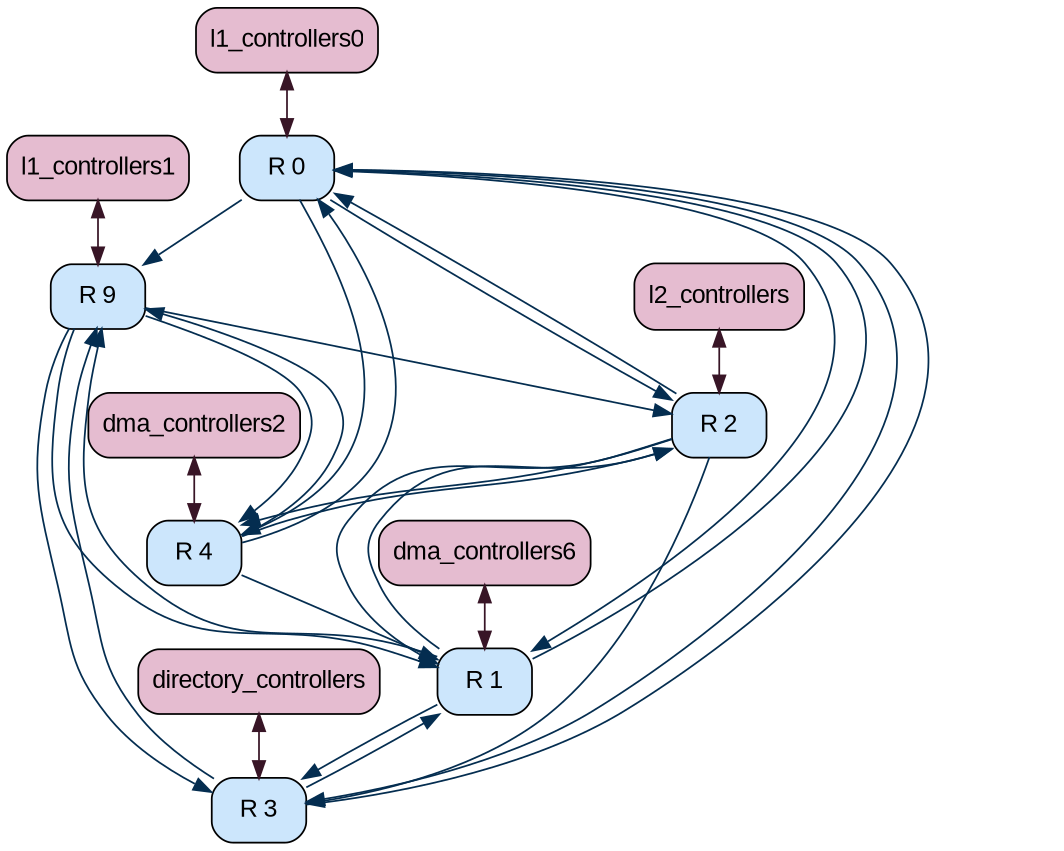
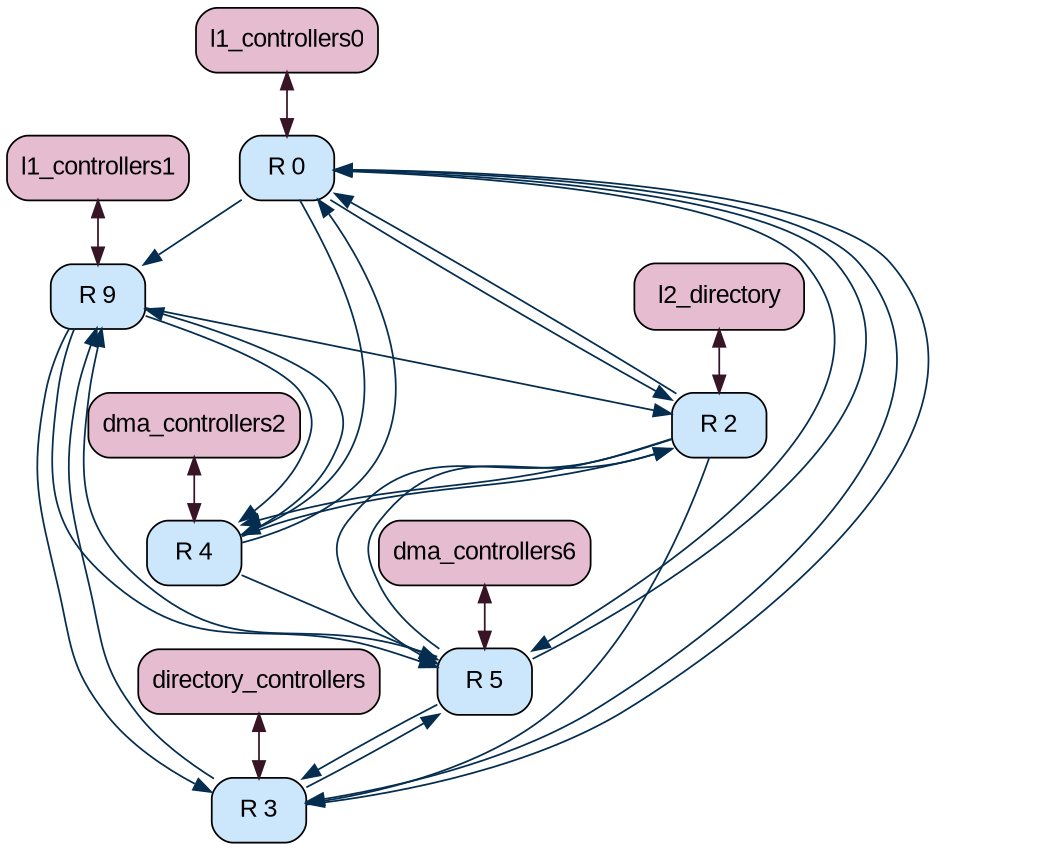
(719, 297) -> (719, 297)
(485, 682) -> (485, 682)
